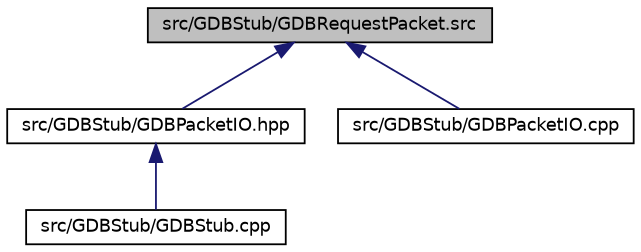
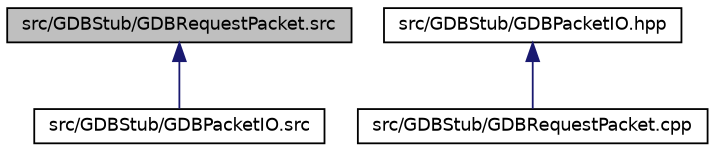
(230, 80) -> none
(486, 126) -> (179, 126)
(156, 227) -> (533, 126)
